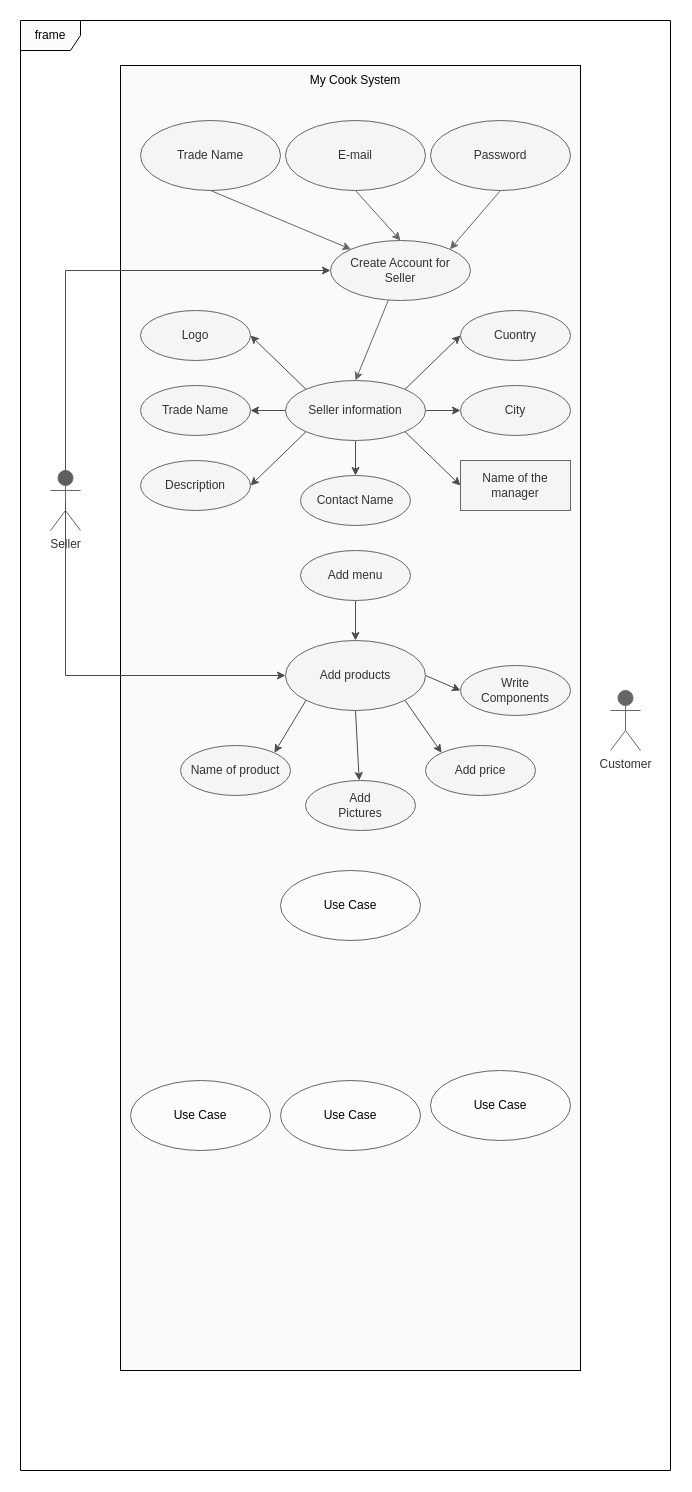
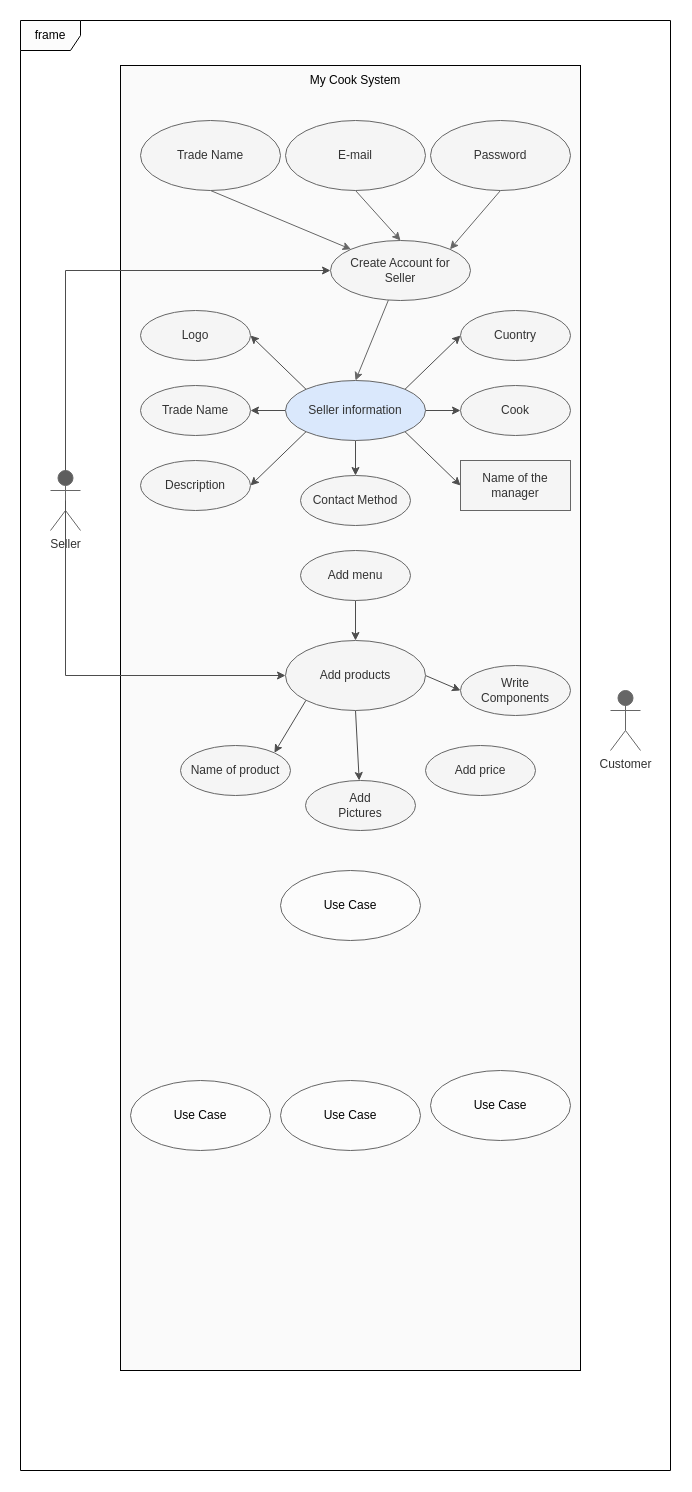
(356, 411) -> (356, 411)
(516, 411) -> (516, 411)
(356, 501) -> (356, 501)
(421, 724) -> none
